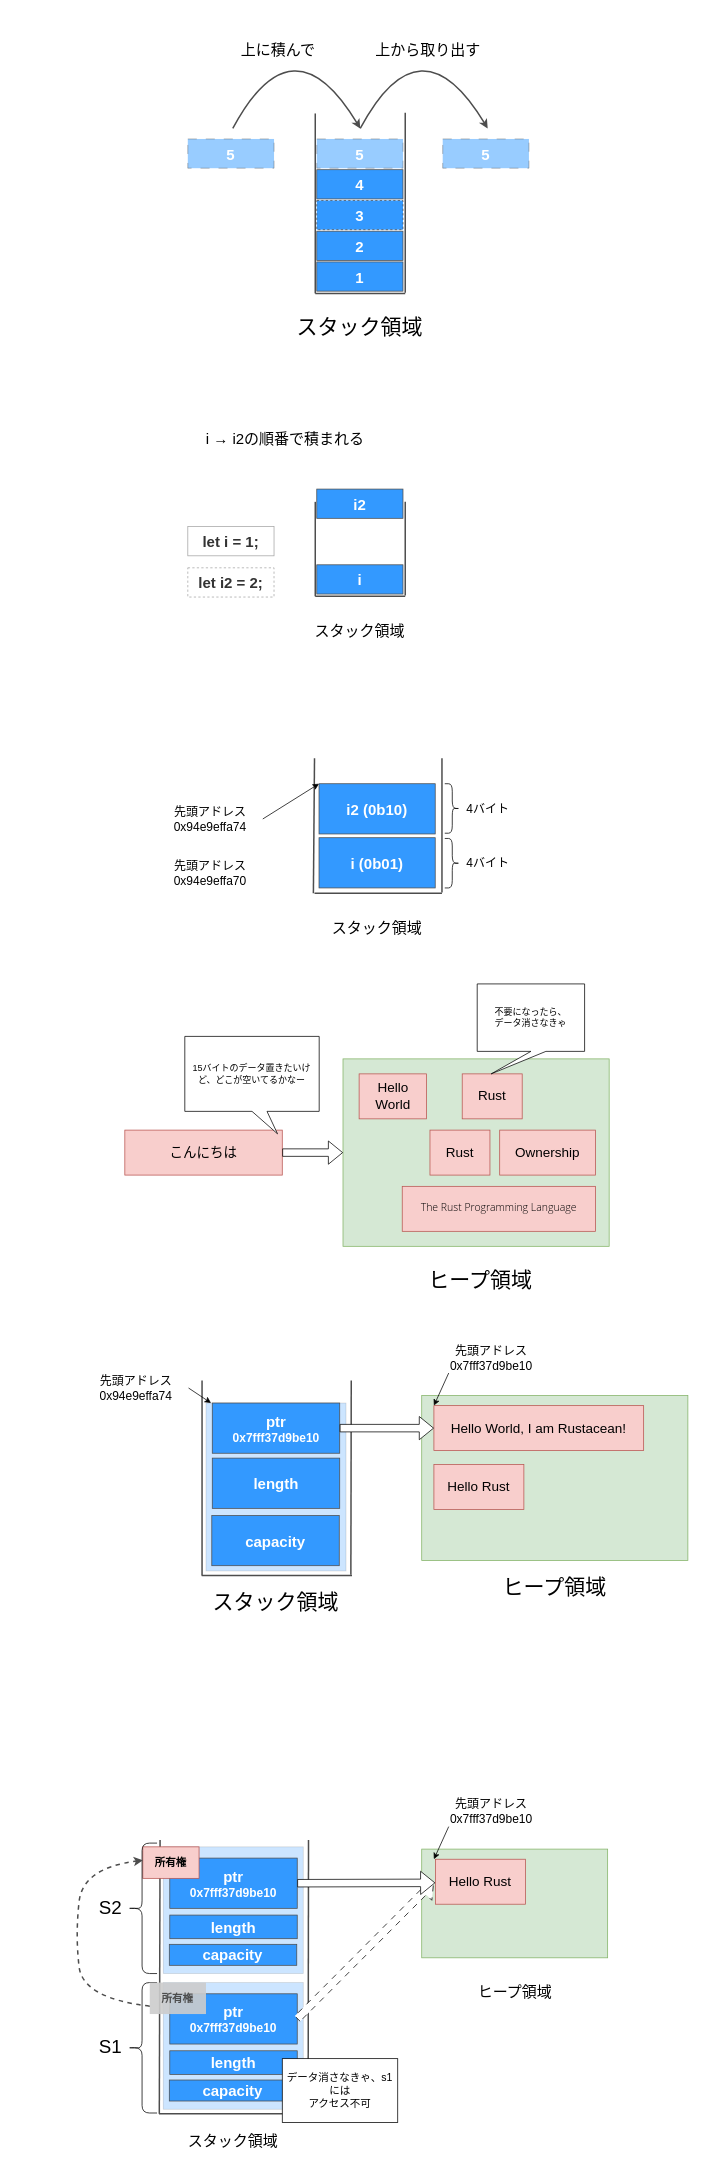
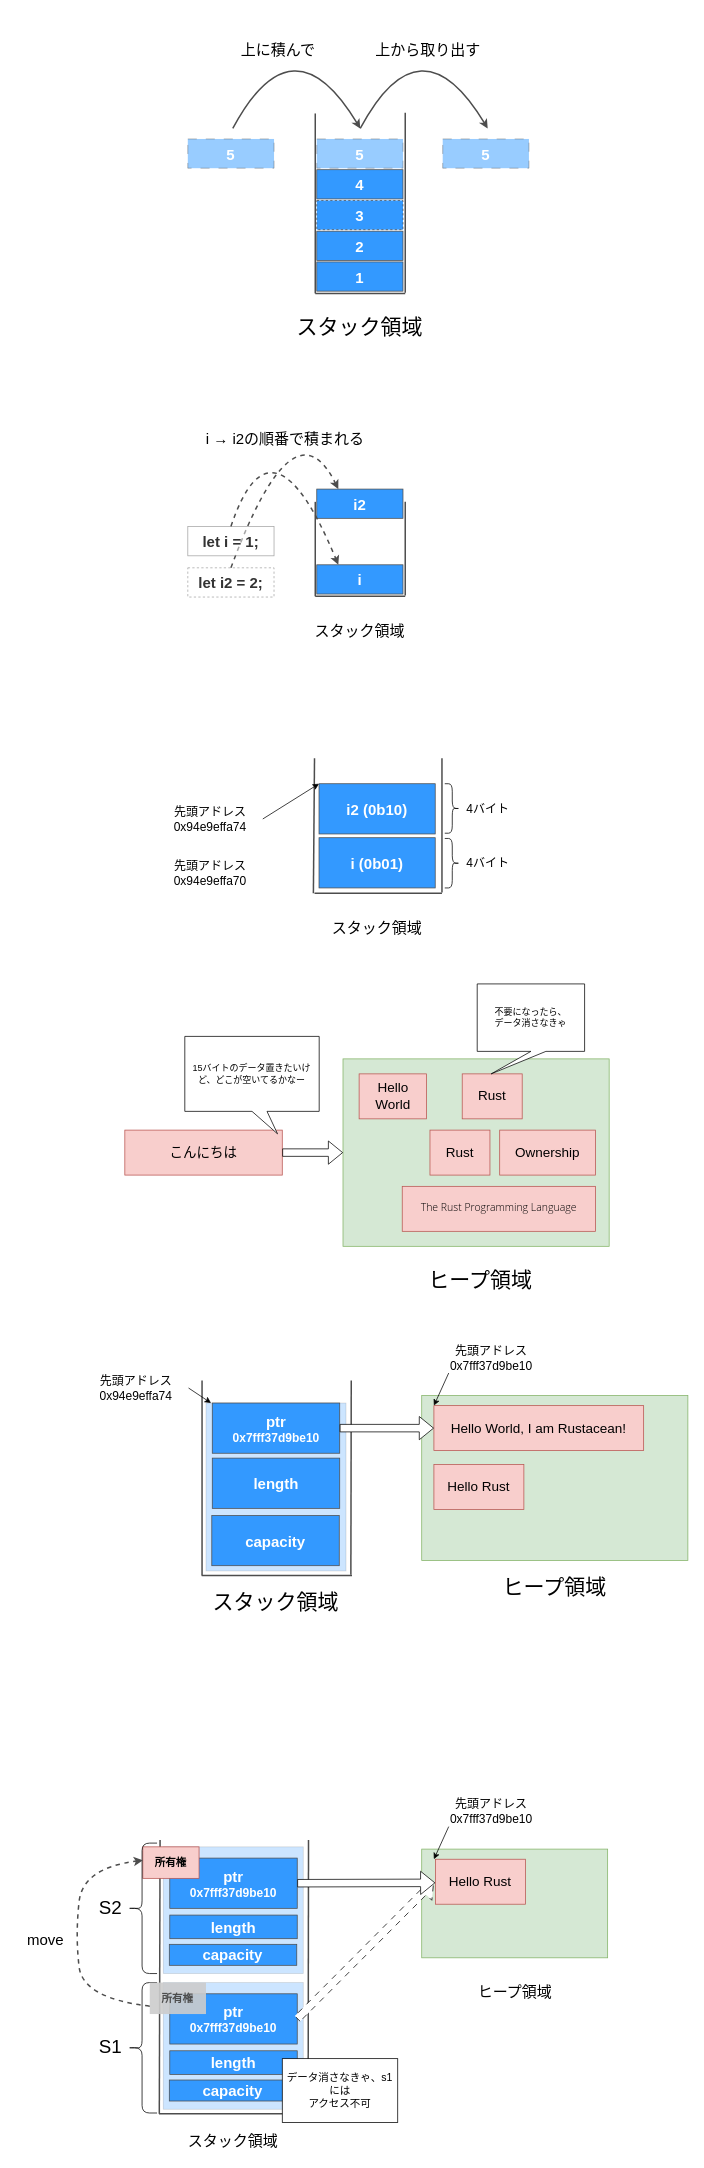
none -> (282, 468)
none -> (266, 474)
none -> (46, 1939)
